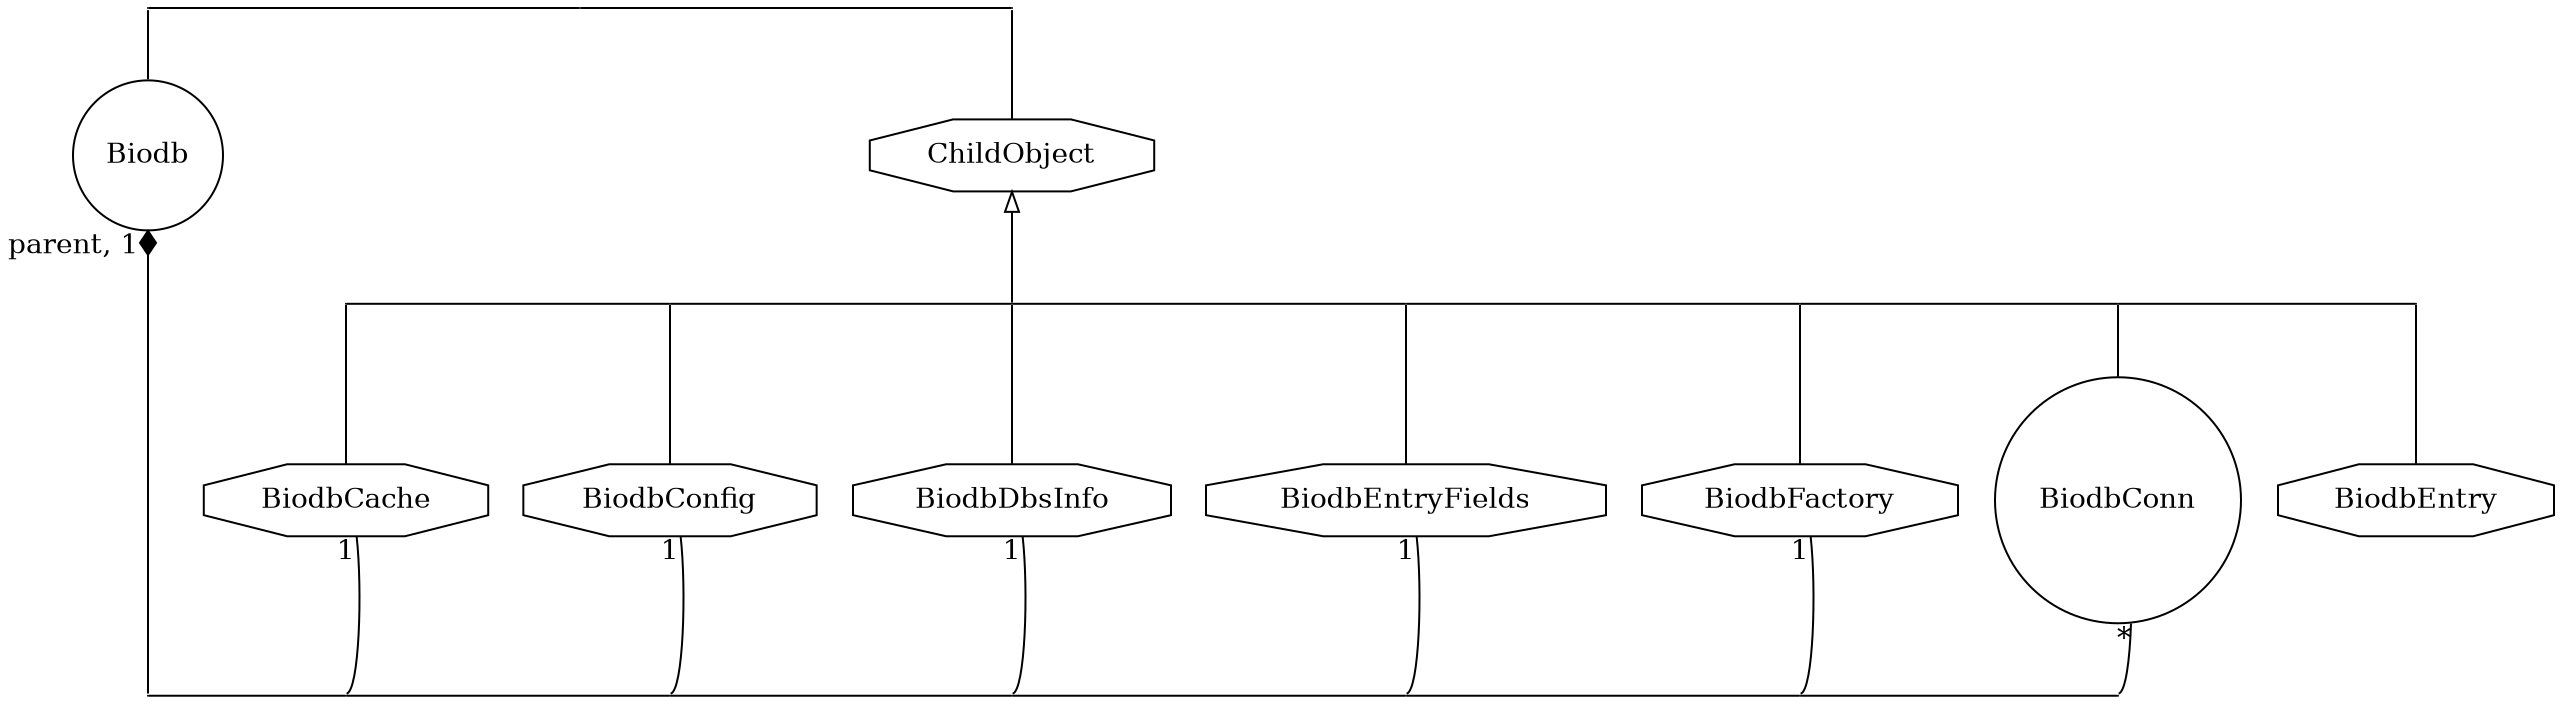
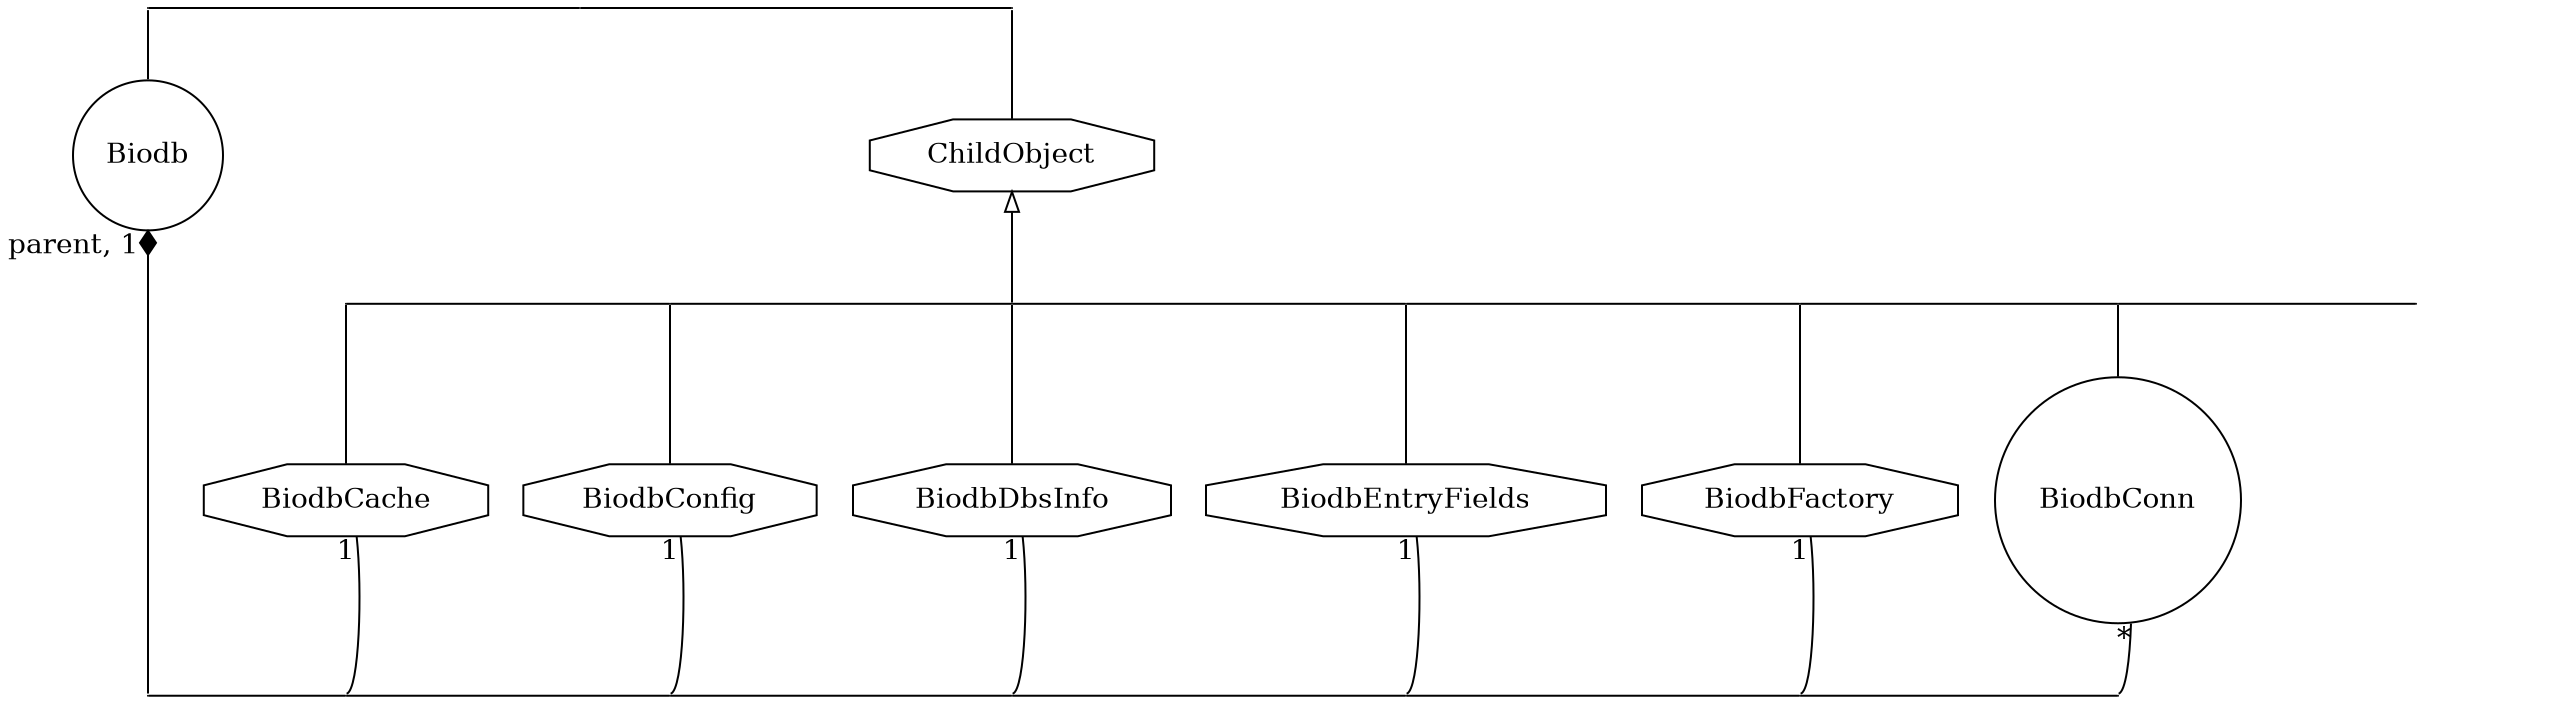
(2416, 500) -> none
